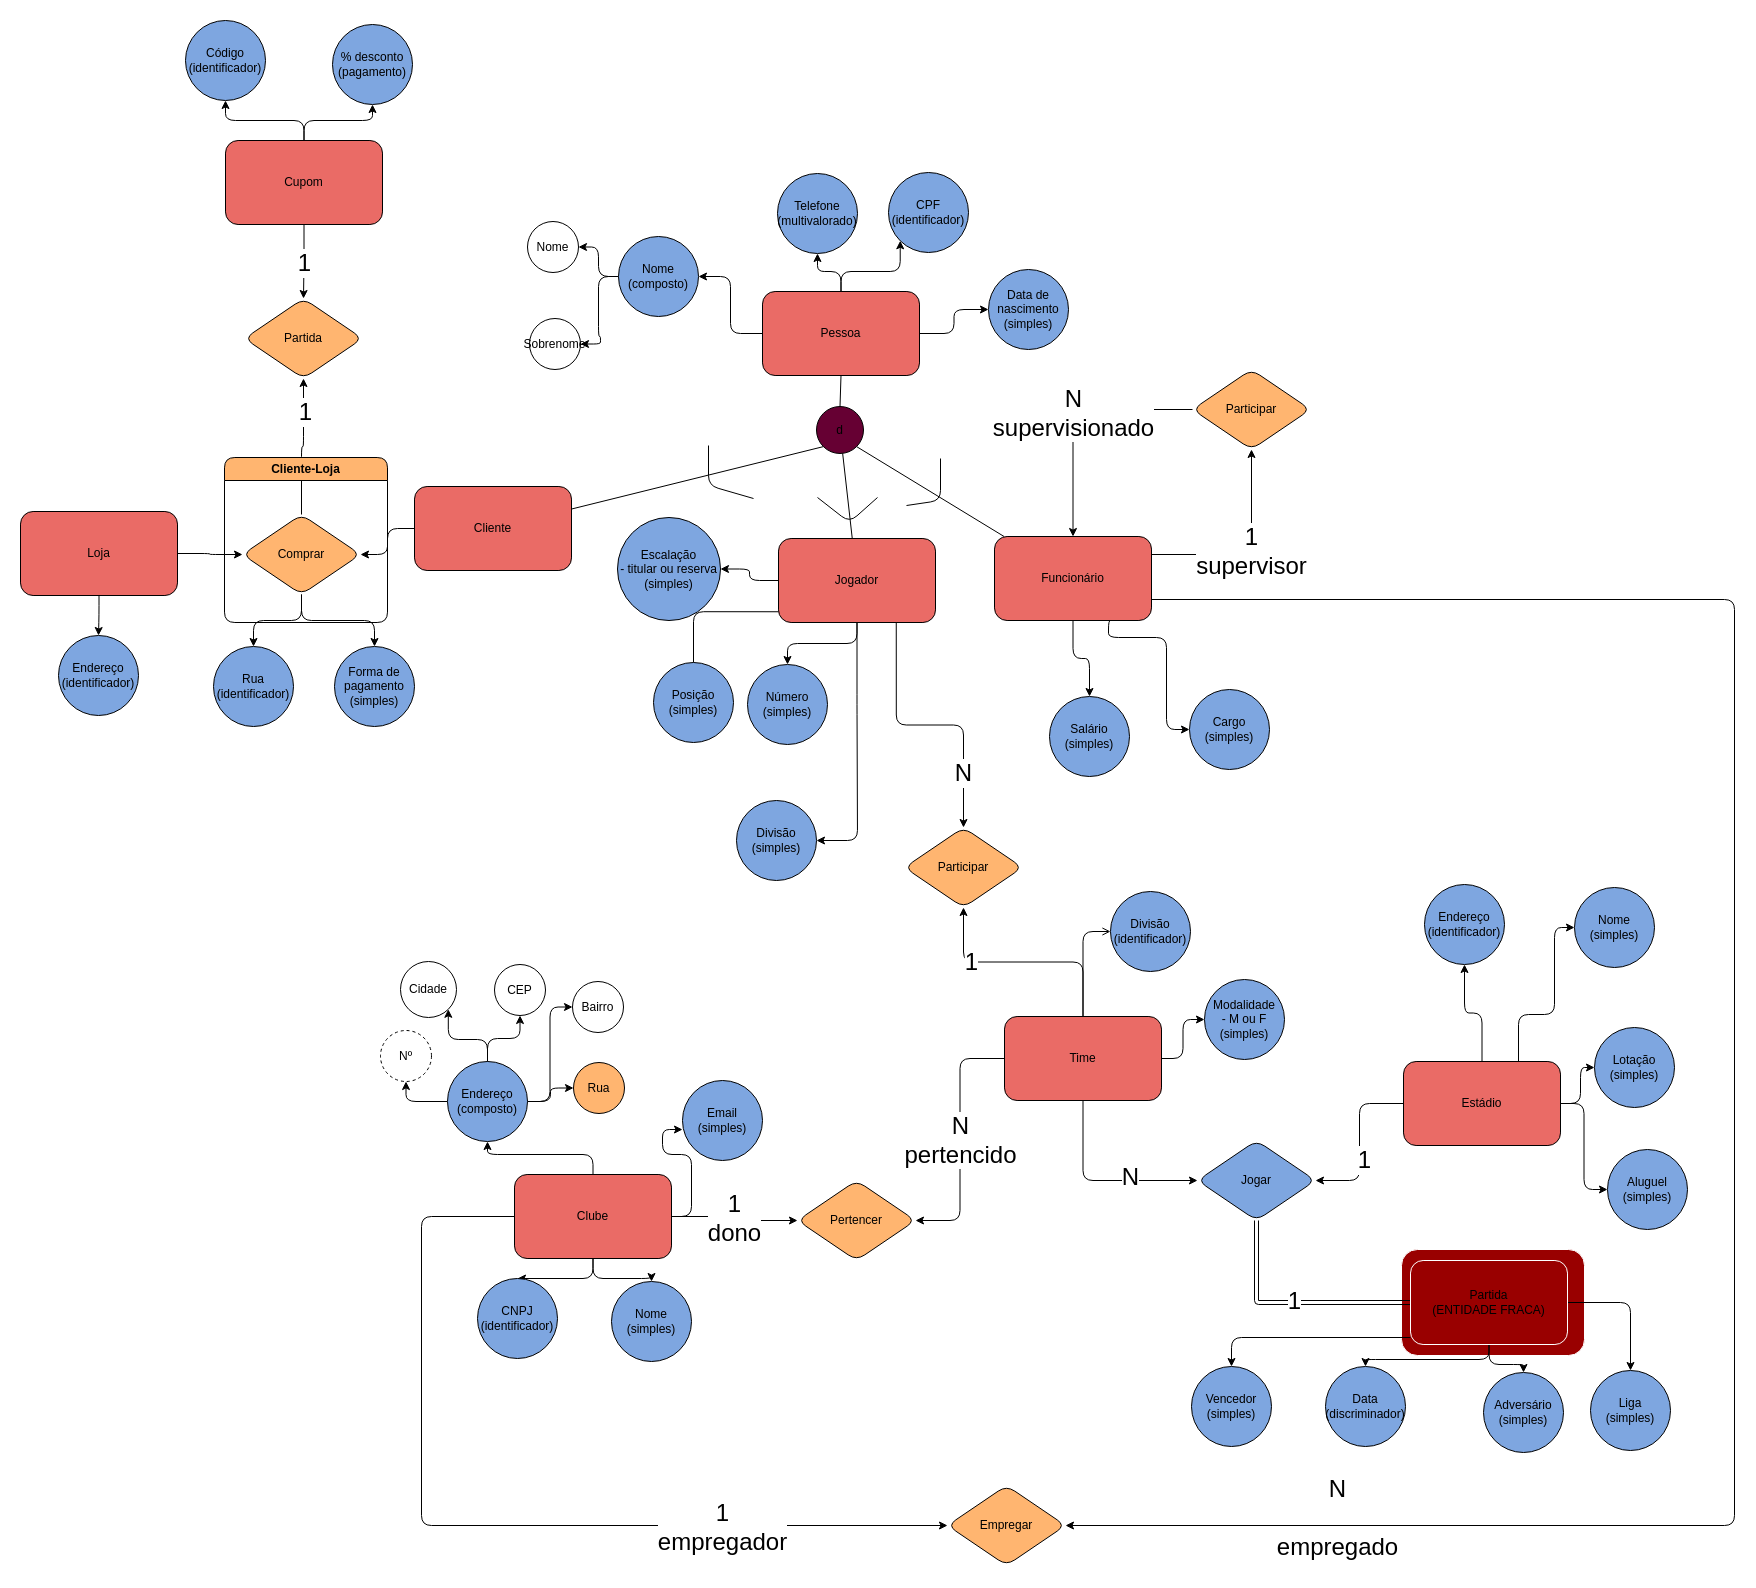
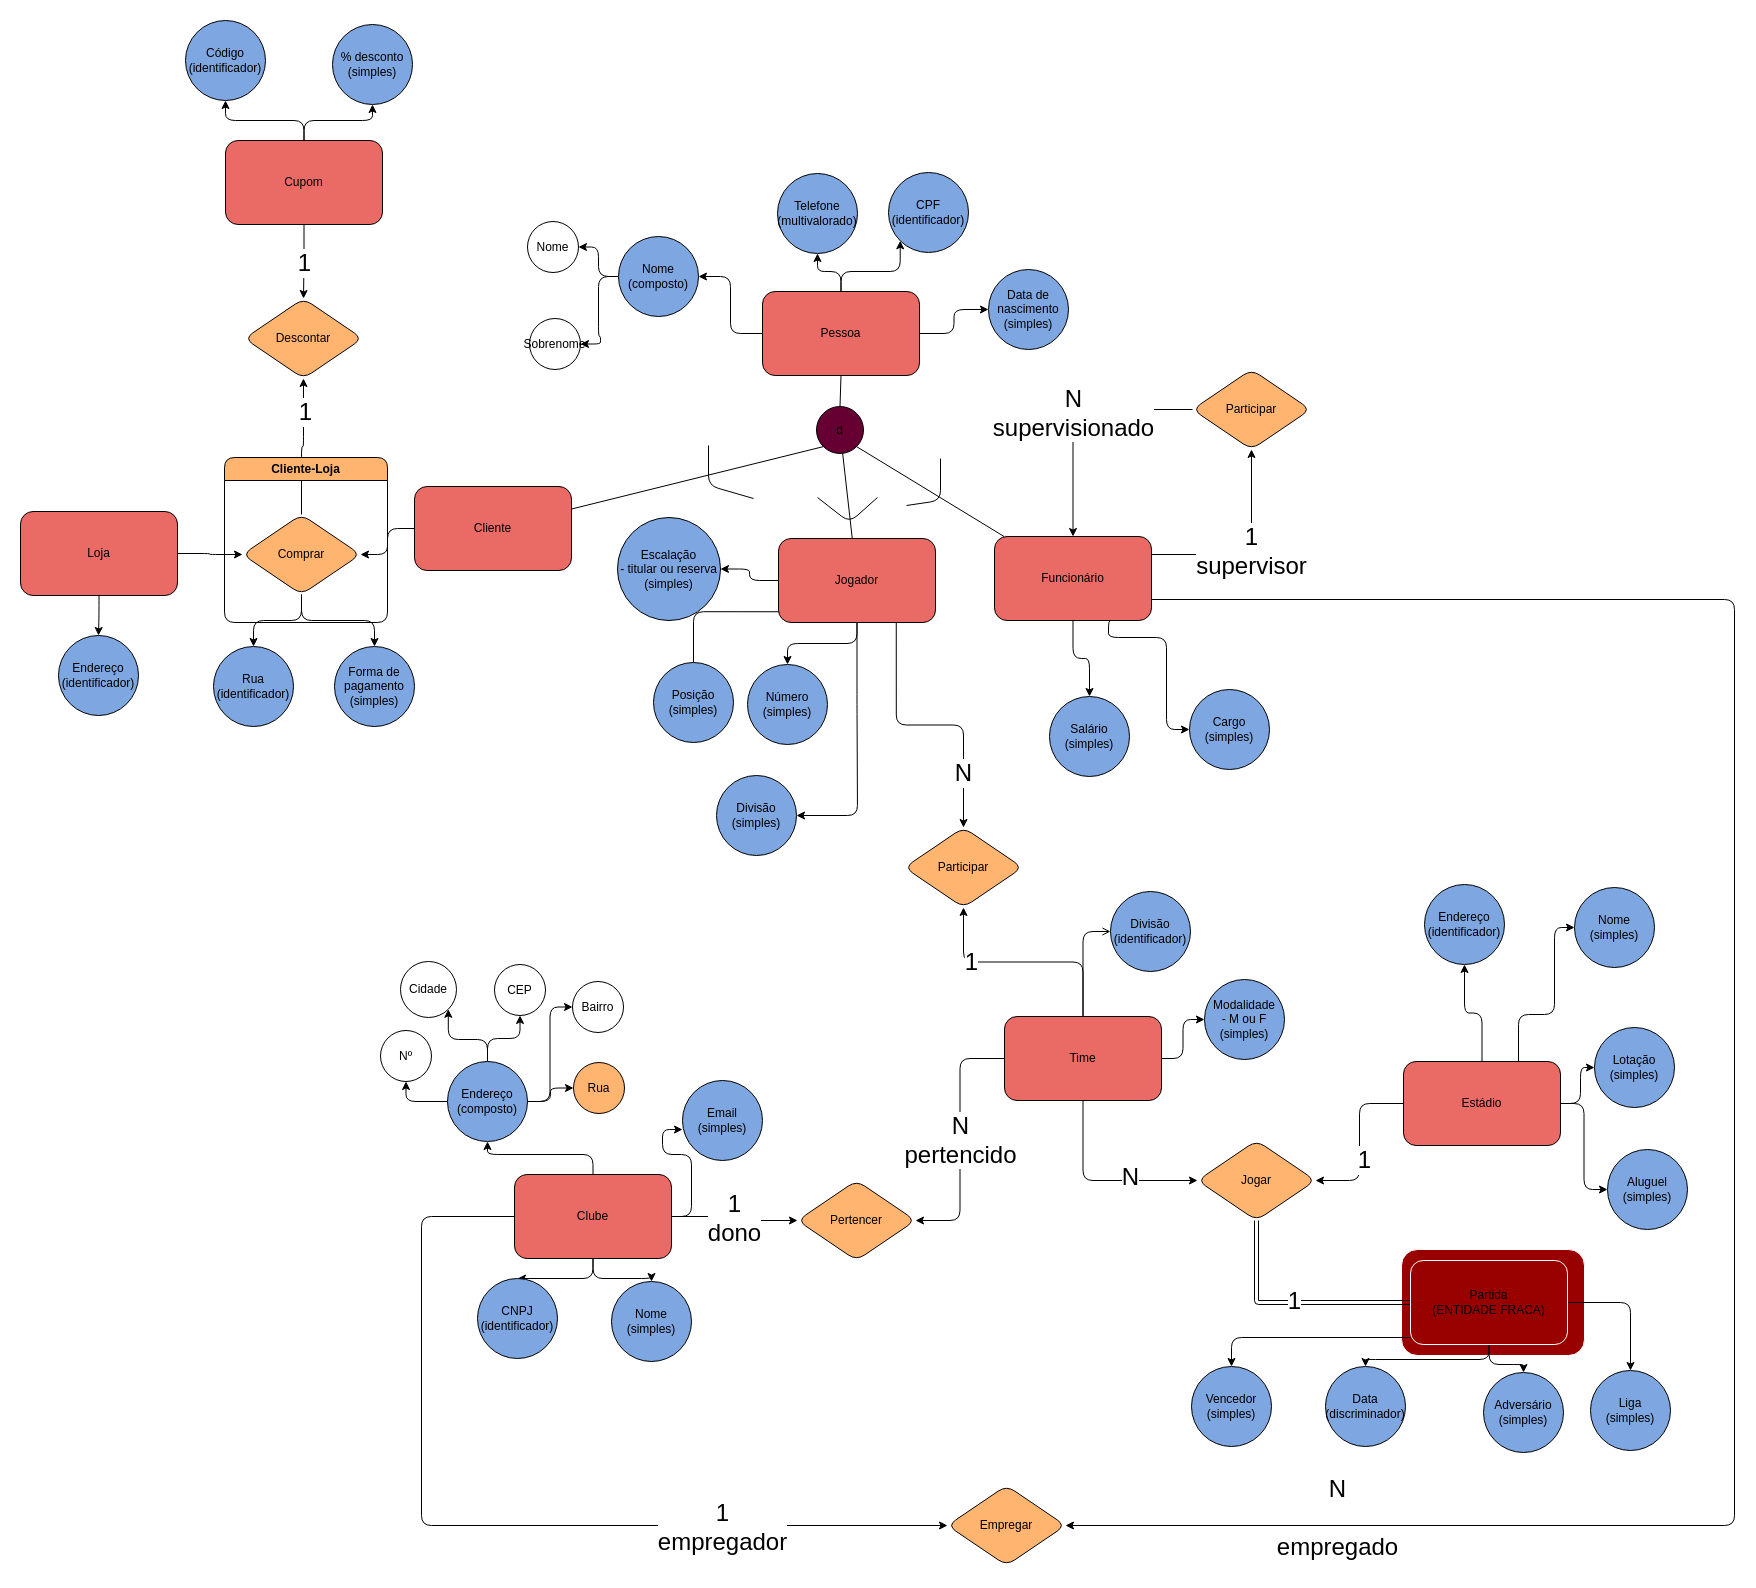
(373, 65) -> (373, 65)
(304, 339) -> (304, 339)
(777, 841) -> (757, 816)
(406, 1056) -> (406, 1056)
(1257, 1181) -> (1257, 1181)
